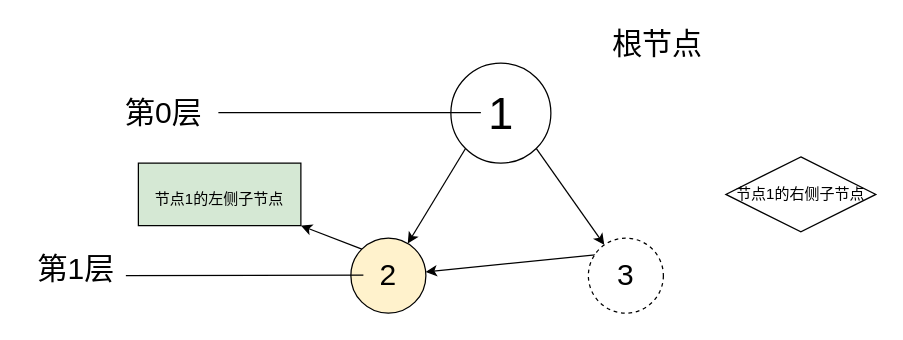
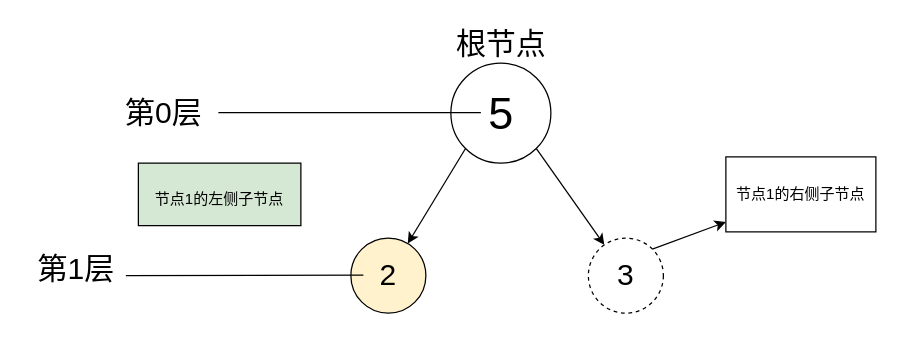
(657, 44) -> (501, 44)
(501, 113) -> (501, 113)
(801, 194) -> (801, 194)
(335, 239) -> none
(515, 263) -> (685, 237)
